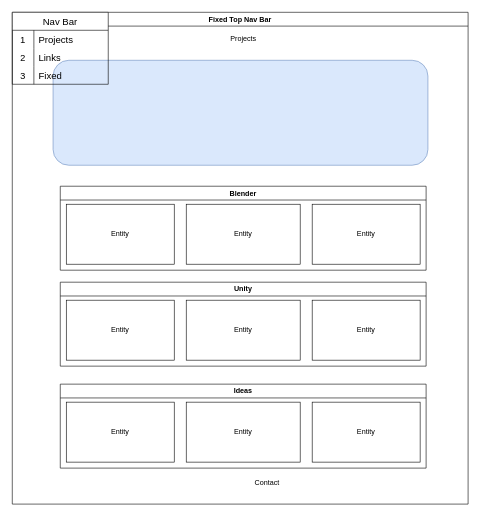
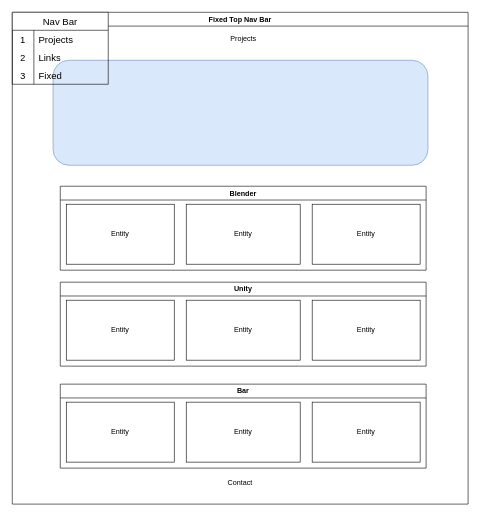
(243, 392) -> (243, 392)
(267, 483) -> (240, 483)
